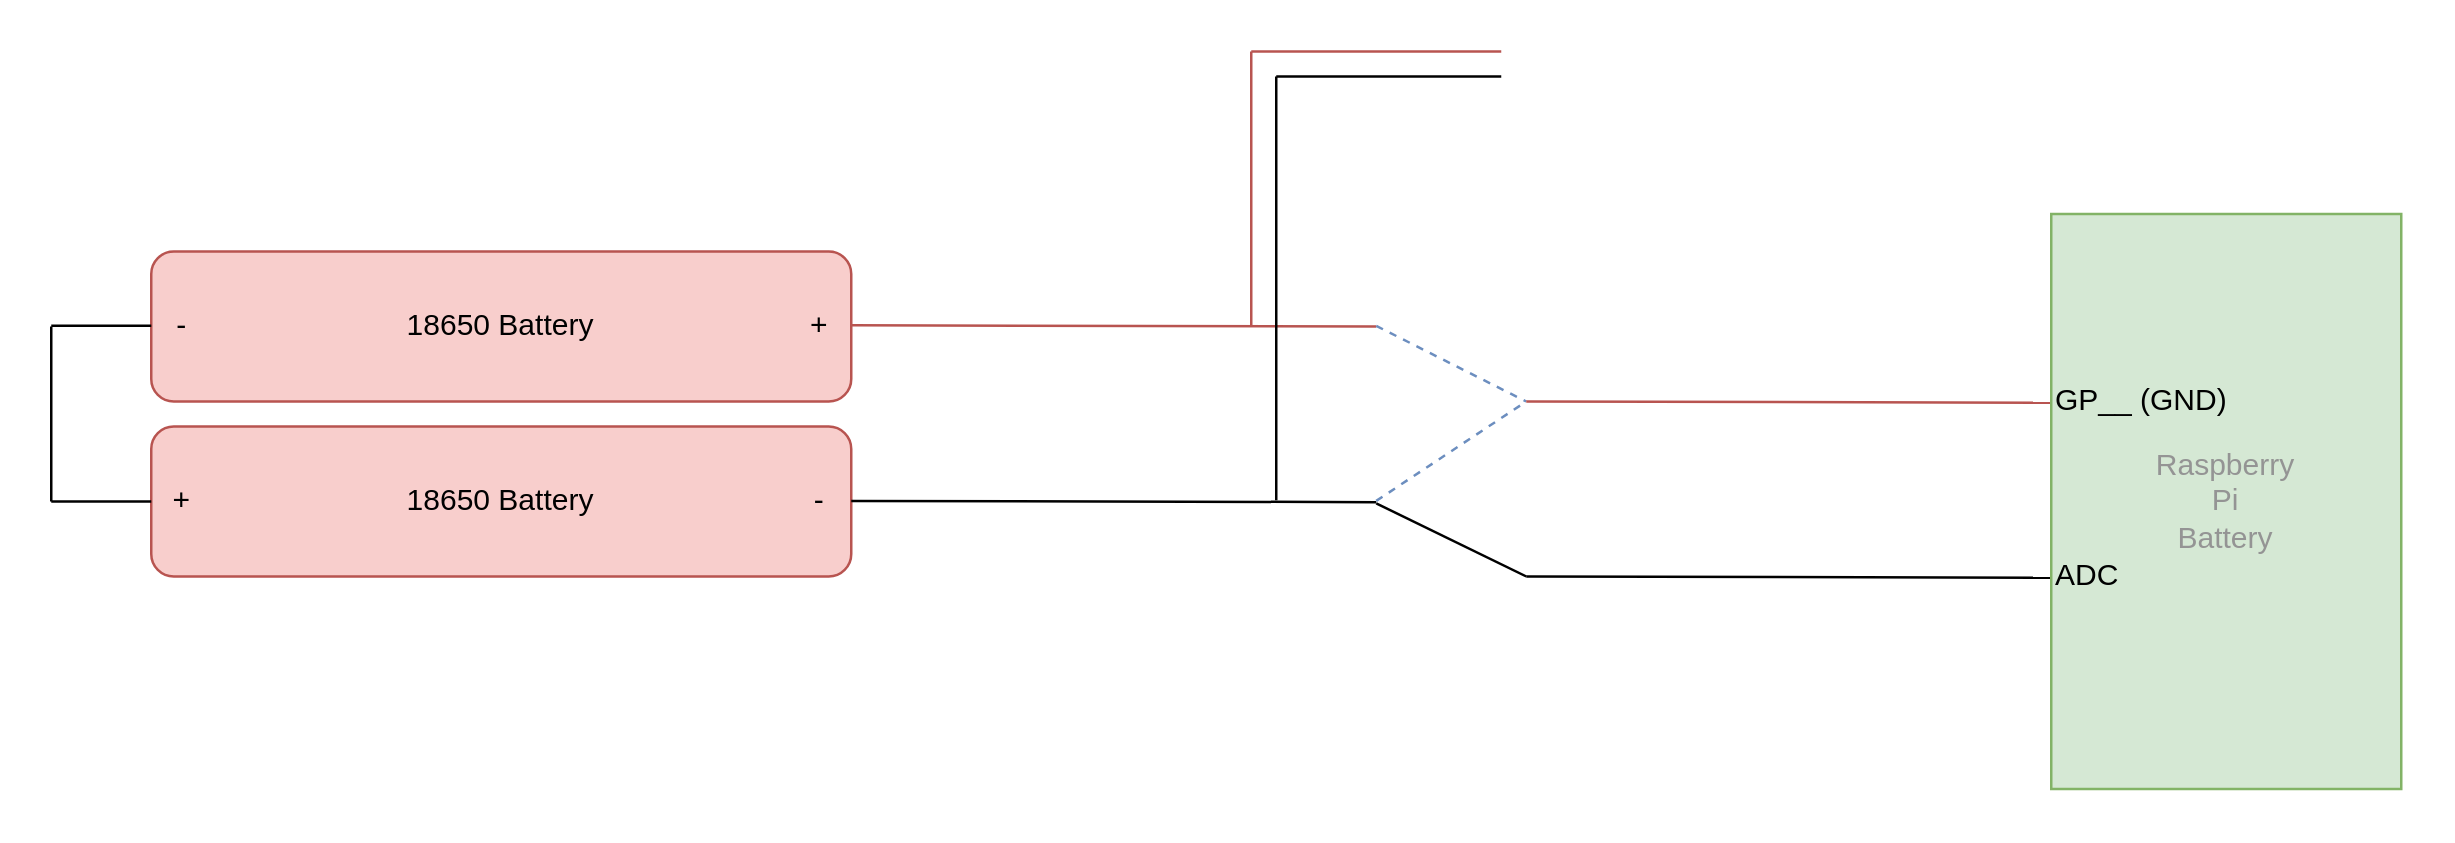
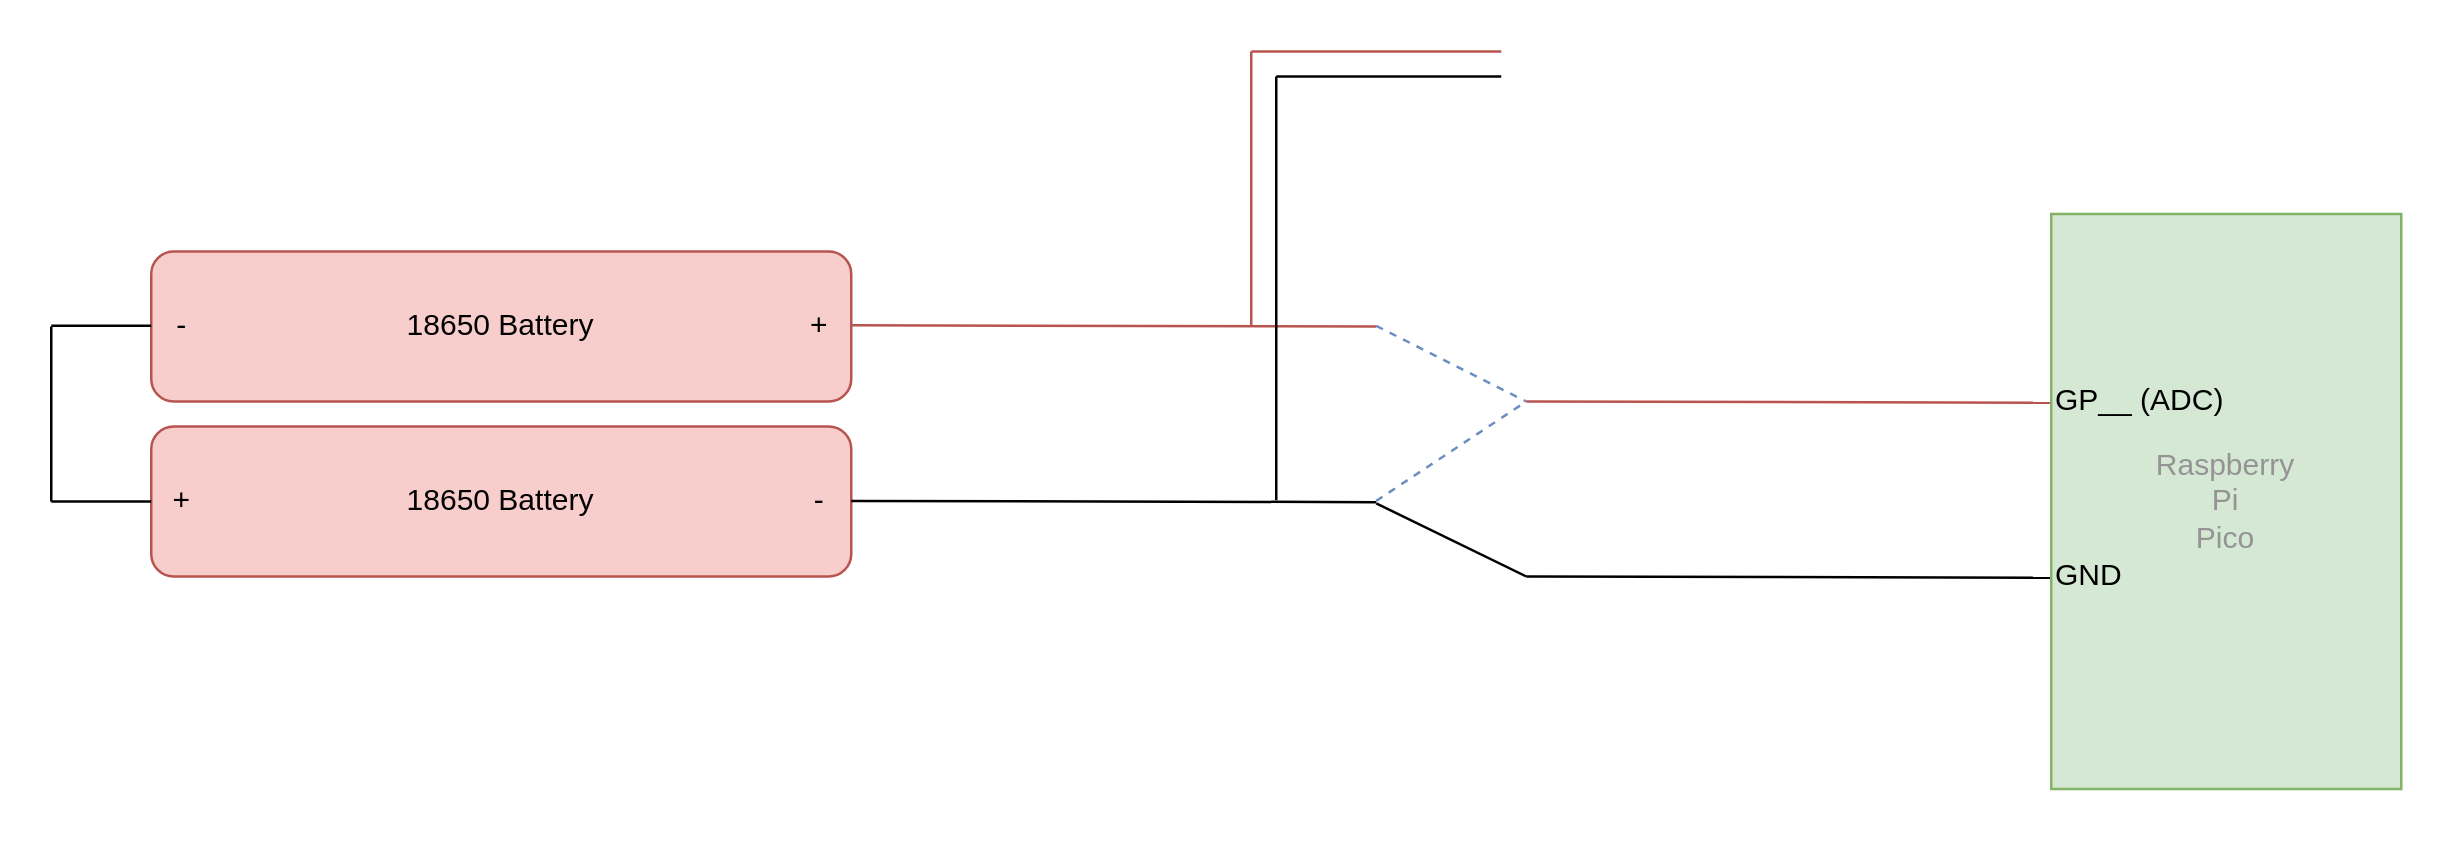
(2136, 401) -> (2136, 401)
(2226, 501) -> (2226, 501)
(2081, 576) -> (2081, 576)
